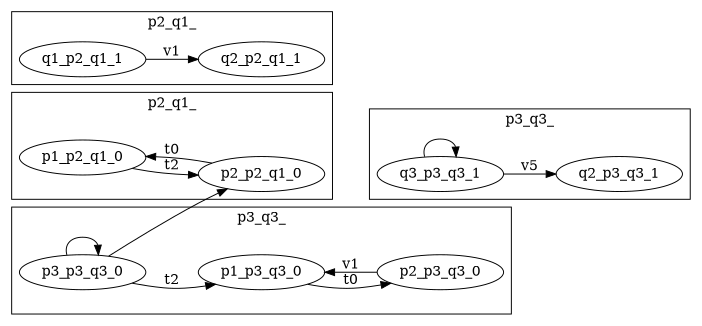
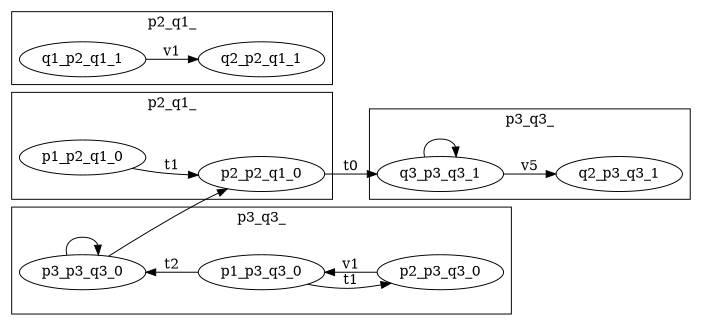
(184, 159) -> (346, 174)
(172, 166) -> (172, 166)
(351, 280) -> (351, 280)
(169, 288) -> (177, 272)
